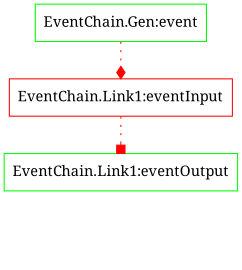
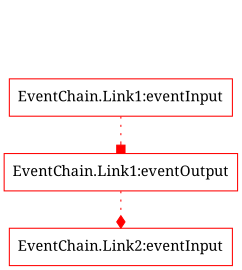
(121, 23) -> none
(121, 172) -> (121, 172)
none -> (121, 247)
